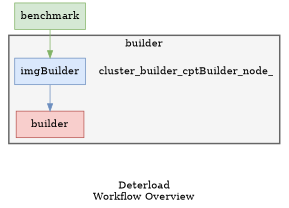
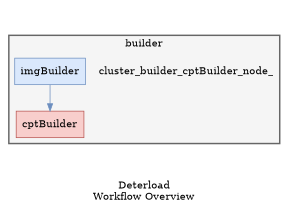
(50, 16) -> none
(50, 124) -> (50, 124)
